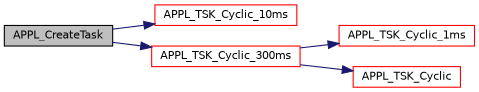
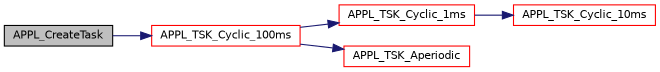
(128, 27) -> (488, 15)
(226, 56) -> (226, 36)
(407, 77) -> (407, 56)
